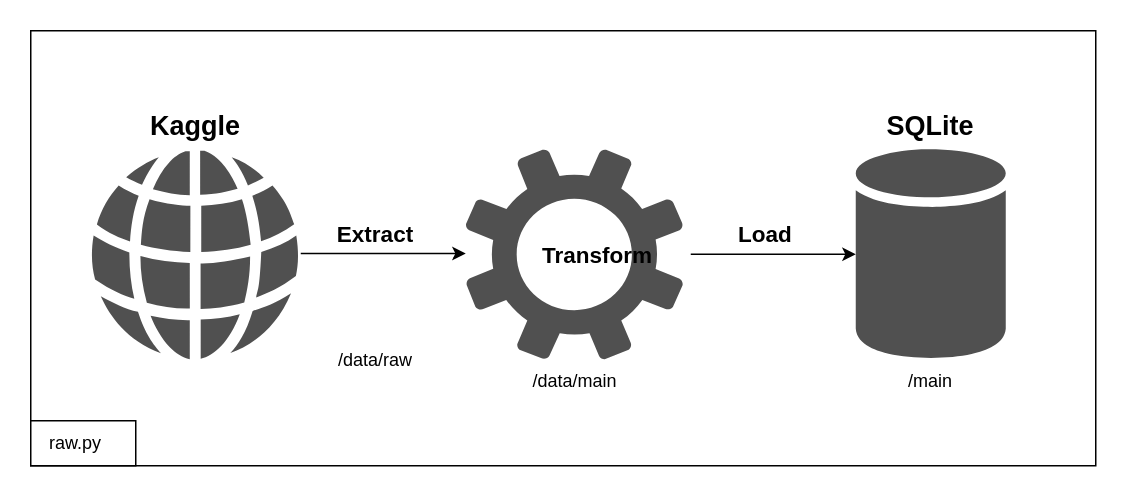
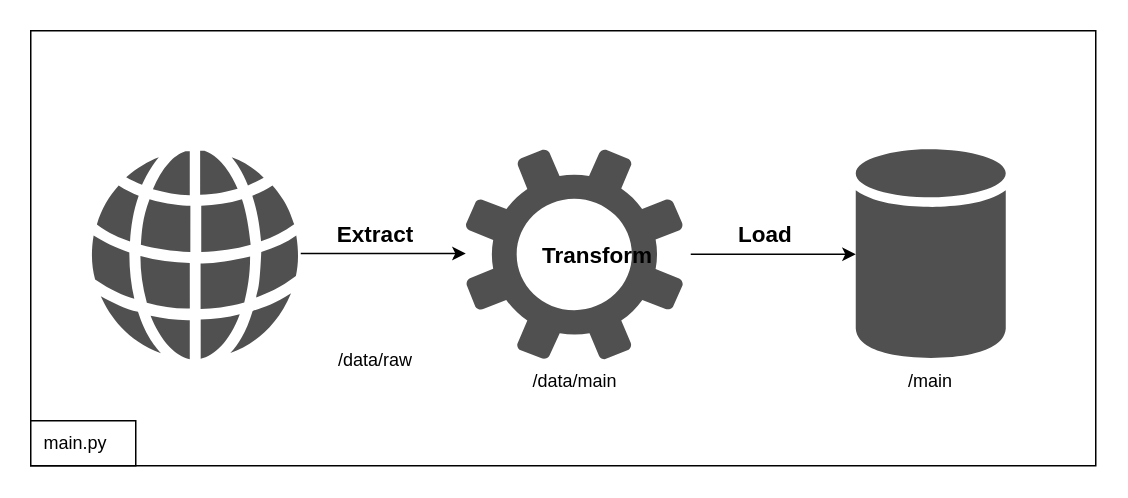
(195, 127) -> none
(931, 127) -> none
(76, 443) -> (76, 443)
